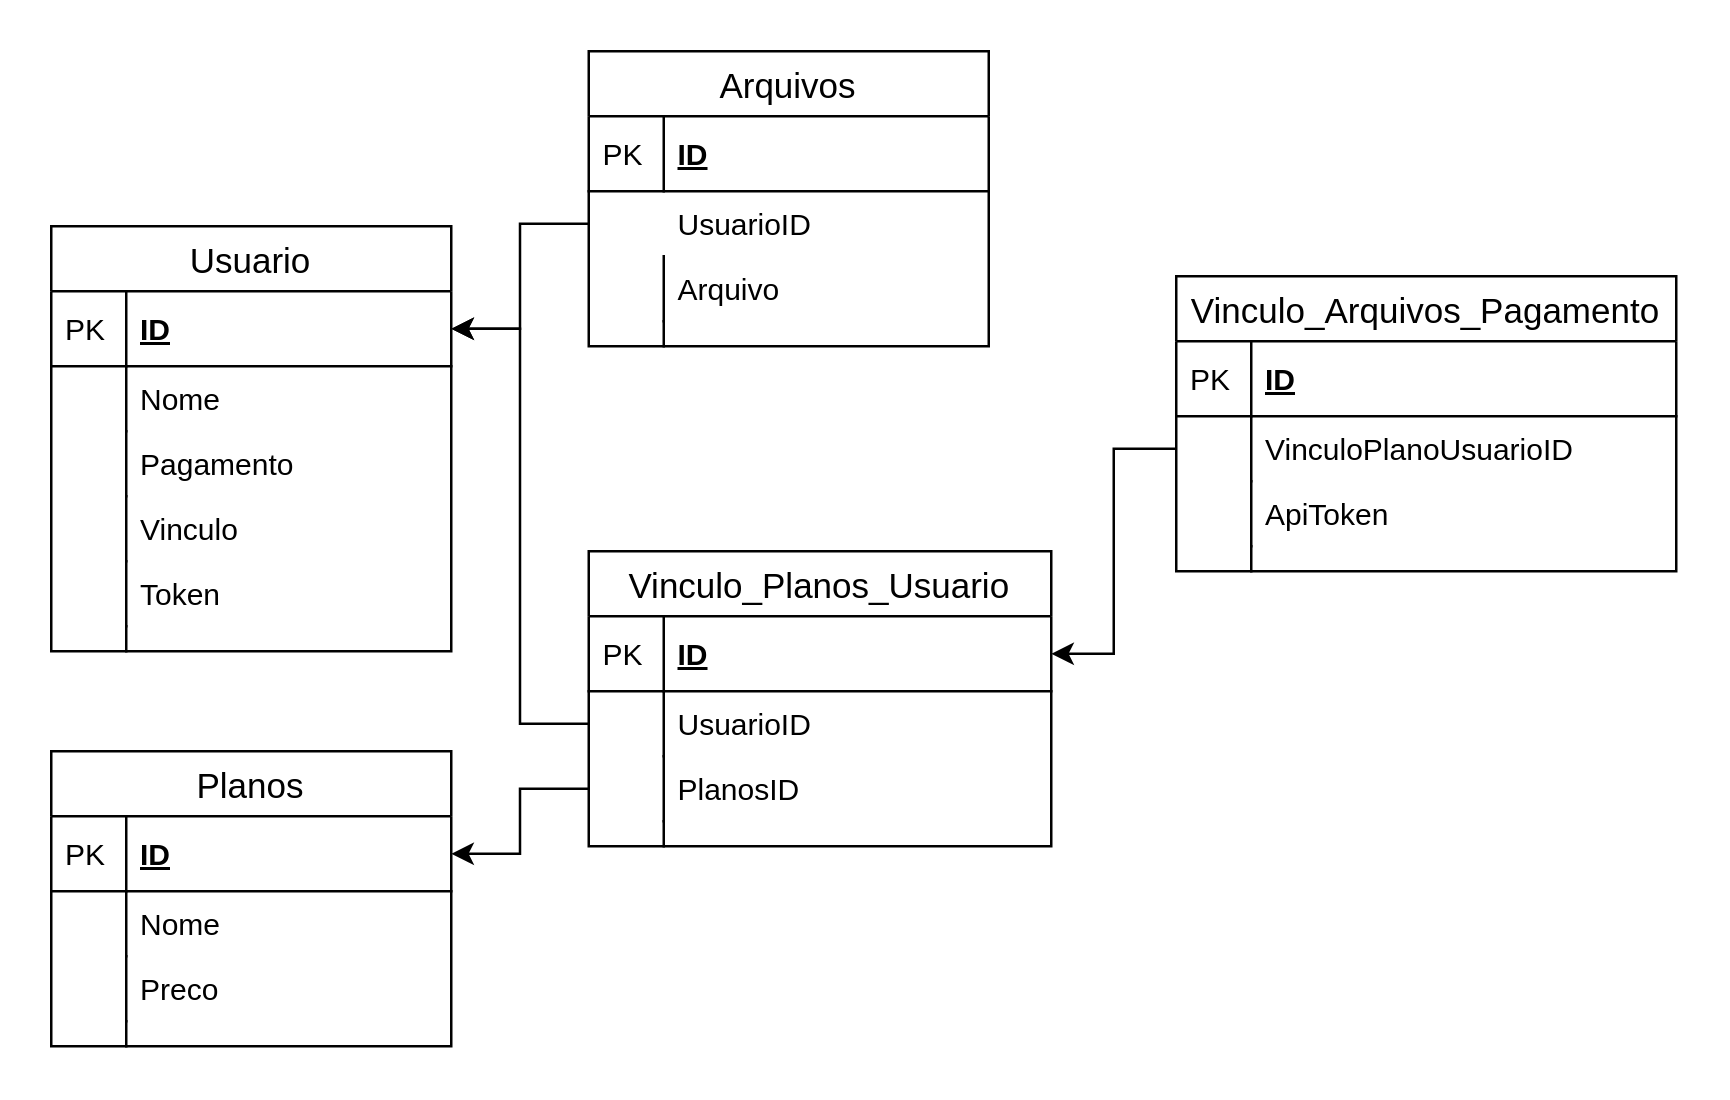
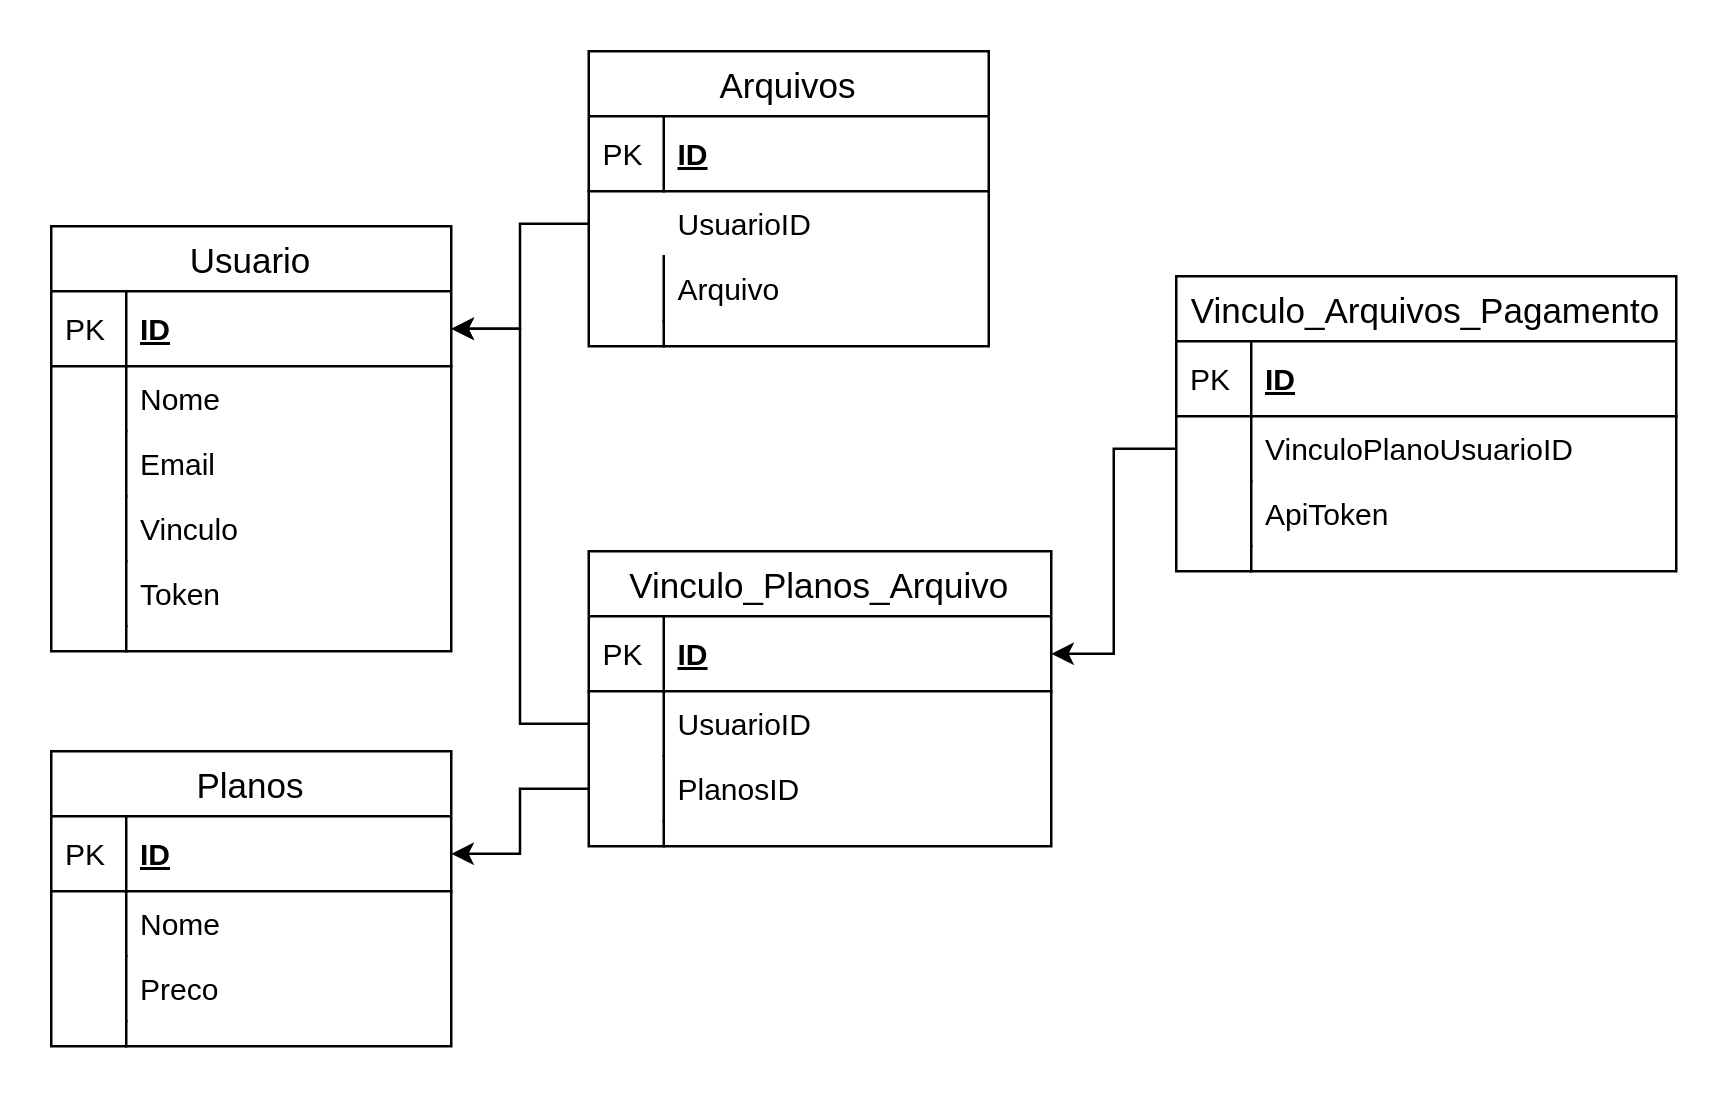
(216, 465) -> (174, 465)
(819, 586) -> (819, 586)
